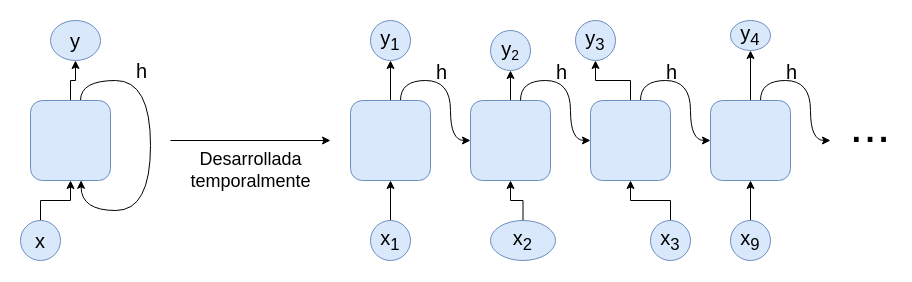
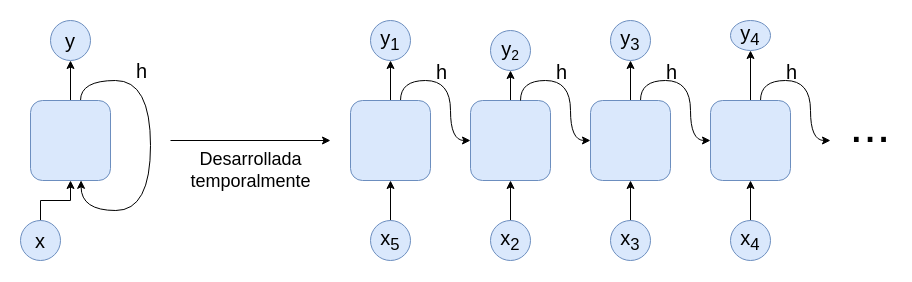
(76, 41) -> (71, 41)
(596, 41) -> (631, 41)
(391, 241) -> (391, 241)
(523, 241) -> (511, 241)
(671, 241) -> (631, 241)
(751, 241) -> (751, 241)
